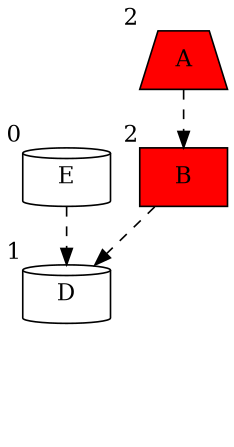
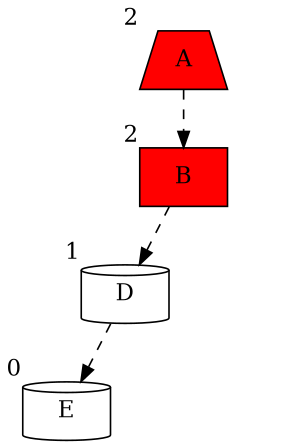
(67, 228) -> (100, 345)
